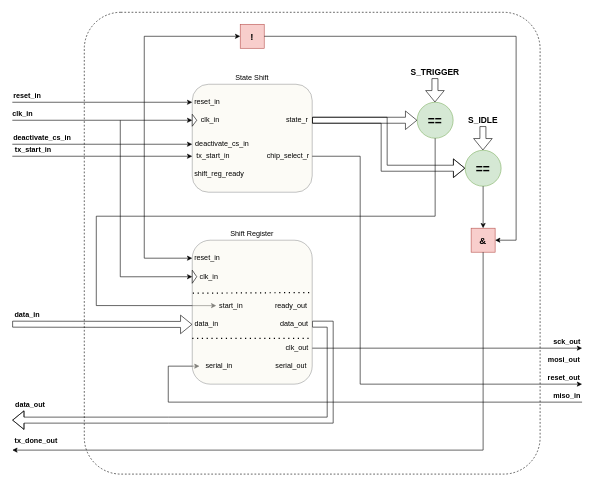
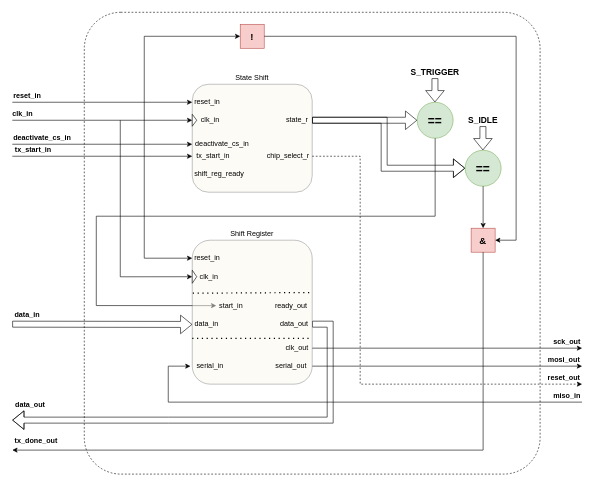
(360, 355) -> (360, 355)
(219, 366) -> (210, 366)
none -> (576, 366)
